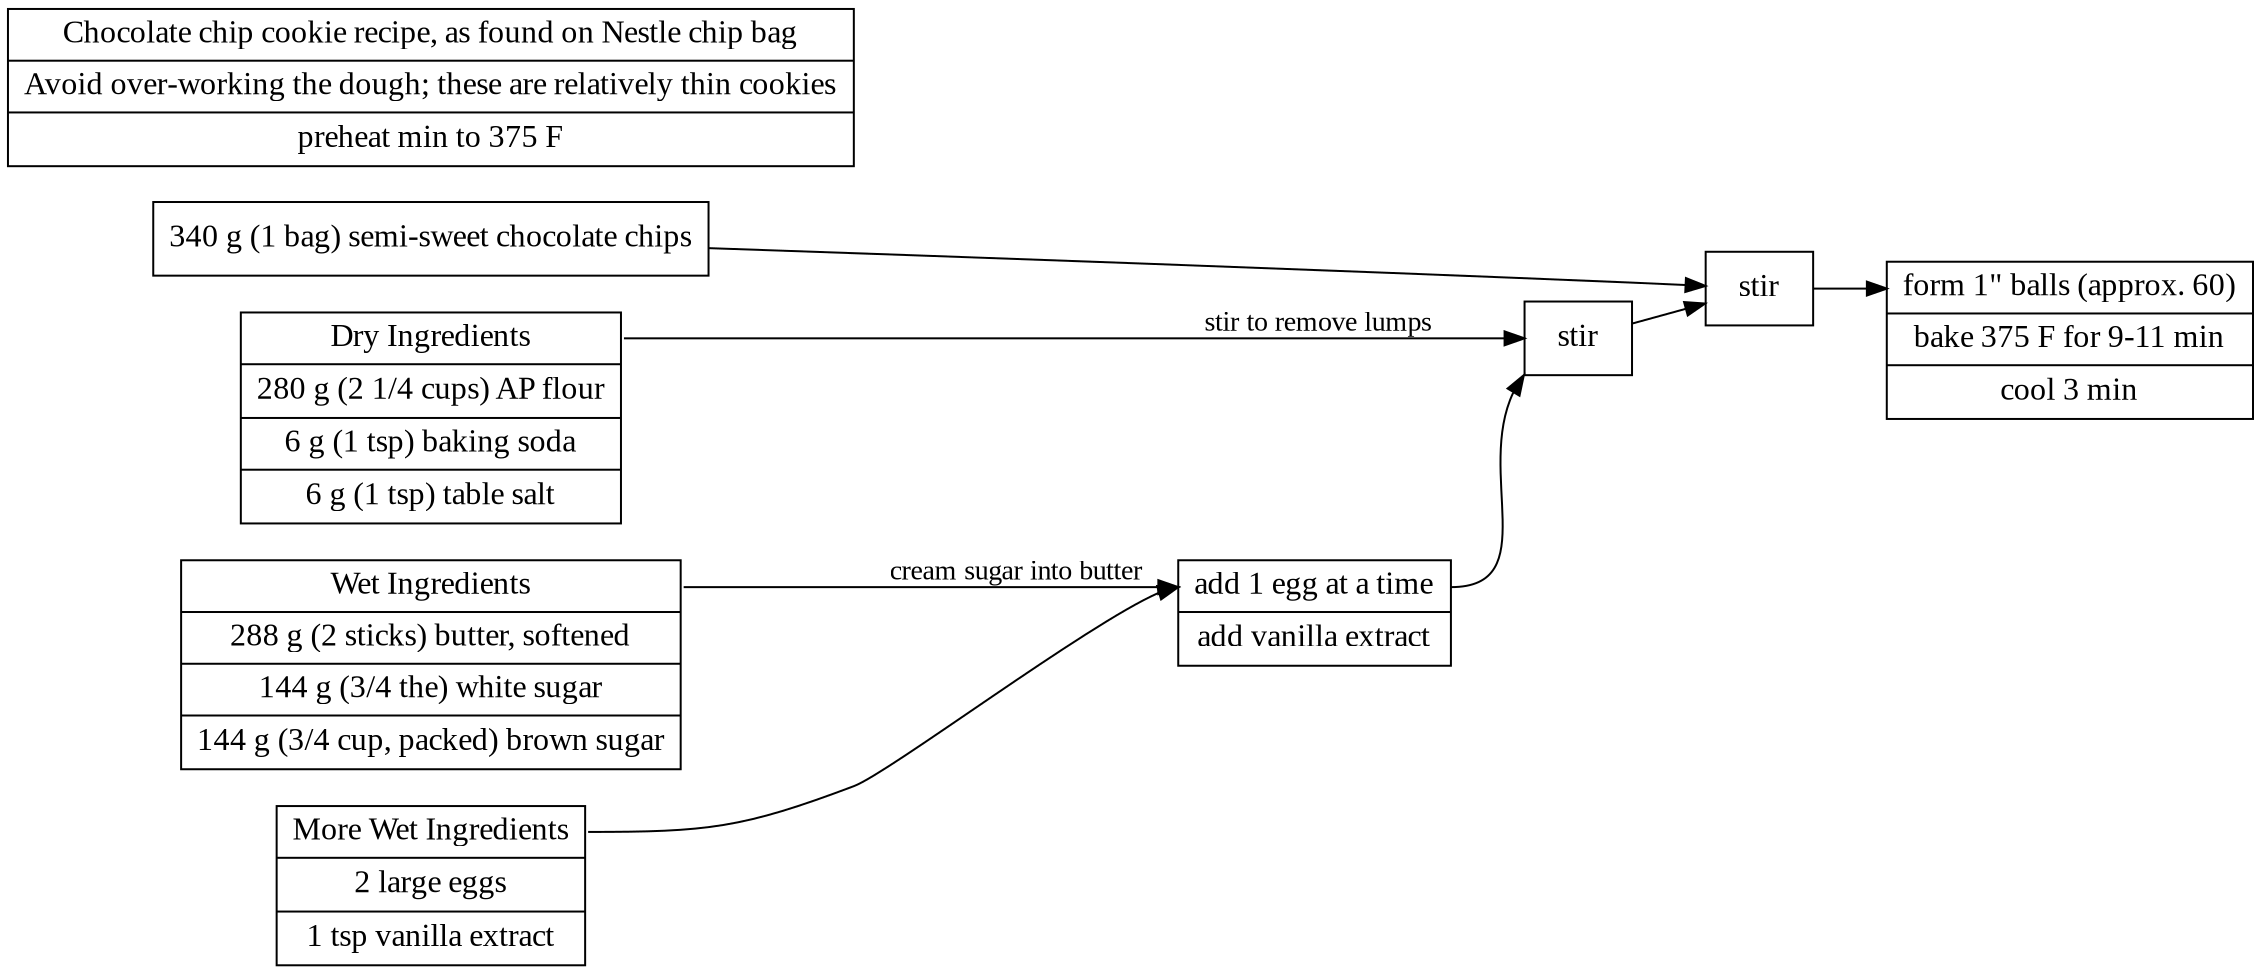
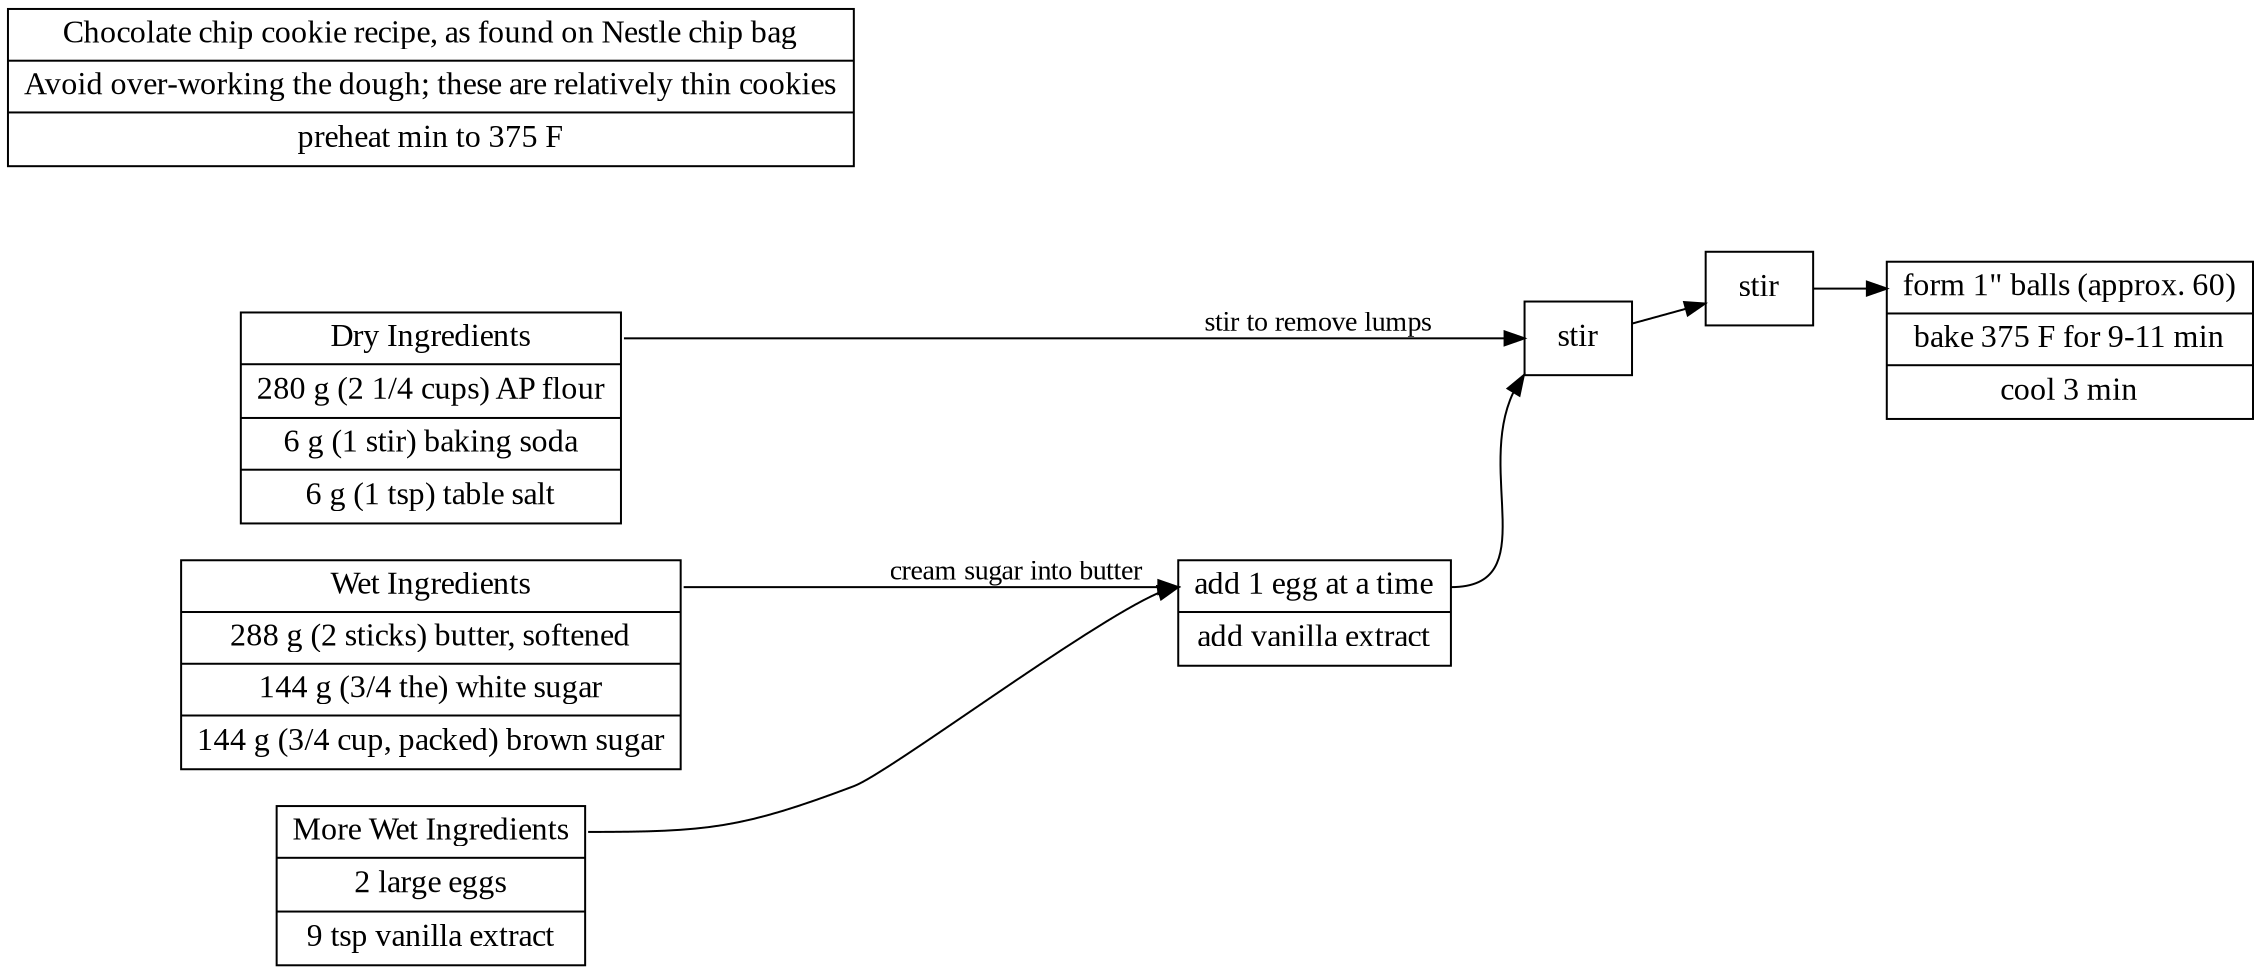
(431, 239) -> none
(431, 442) -> (431, 442)
(431, 936) -> (431, 936)
